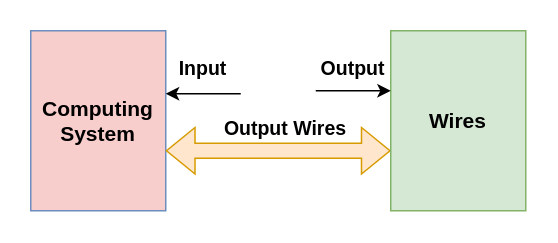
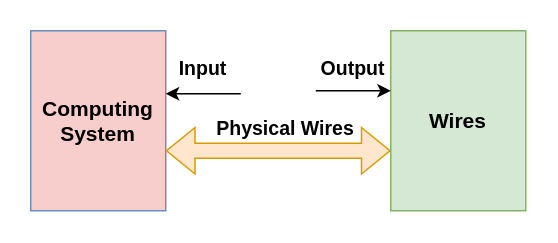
(286, 128) -> (286, 128)
